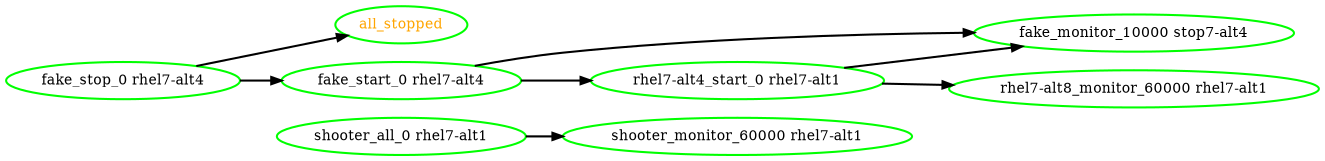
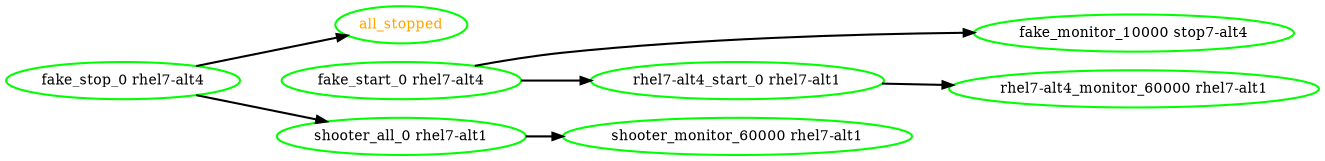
(928, 58) -> none
(256, 81) -> (256, 107)
(1134, 89) -> (1134, 89)
